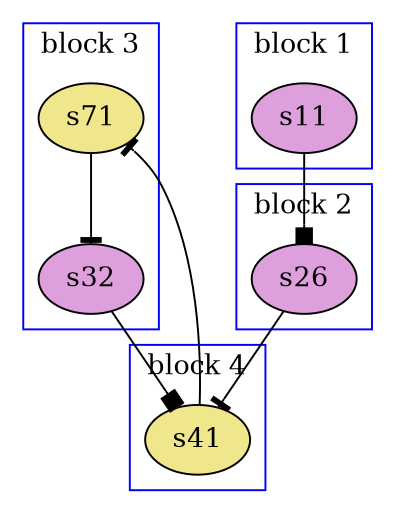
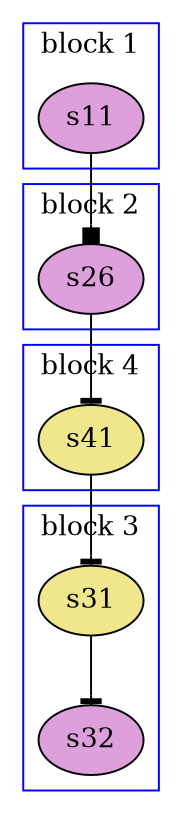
(91, 118) -> (91, 601)
(143, 357) -> none
